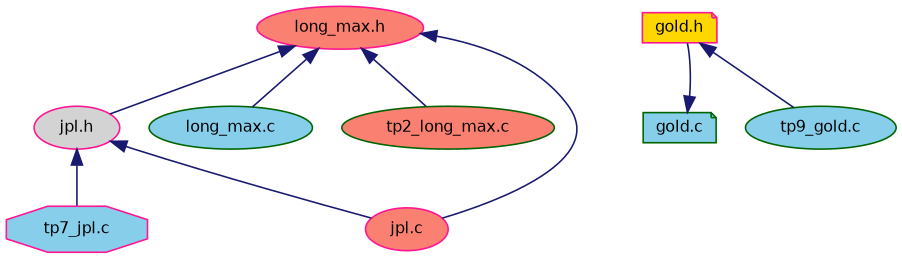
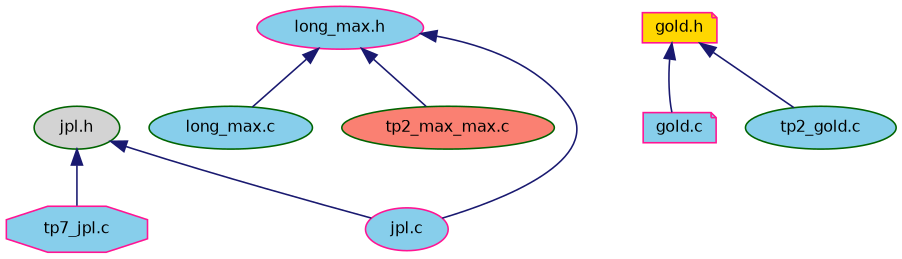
(340, 28) -> (340, 28)
(690, 70) -> (669, 86)
(195, 83) -> none
(77, 128) -> (77, 128)
(448, 128) -> (448, 128)
(680, 128) -> (680, 128)
(821, 128) -> (821, 128)
(407, 229) -> (407, 229)
